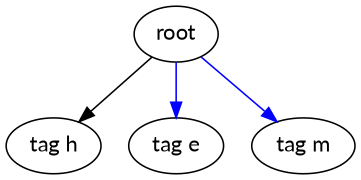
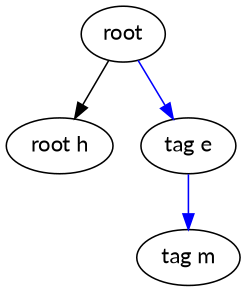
(233, 84) -> (188, 194)
(54, 146) -> (60, 146)
